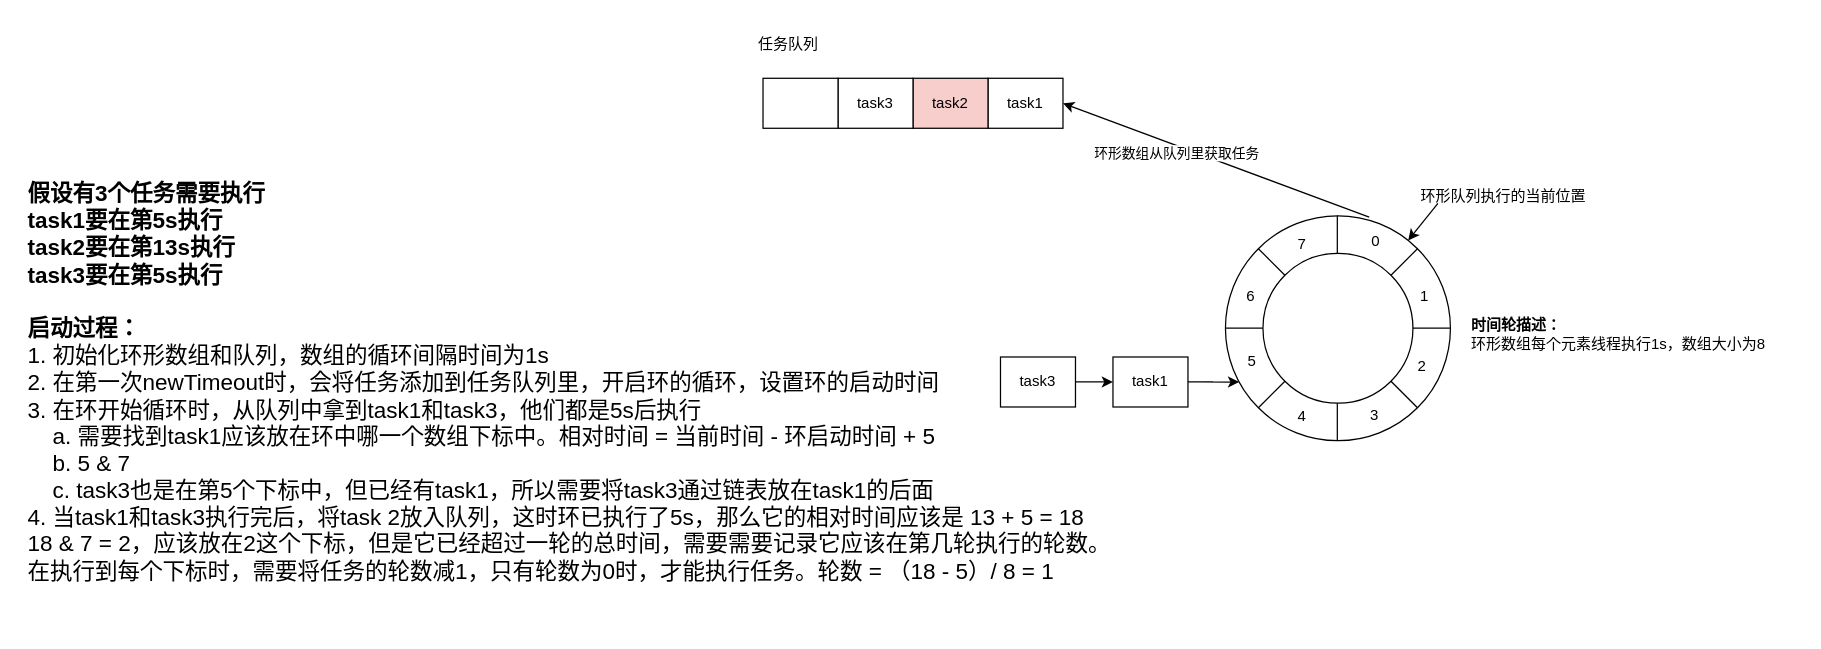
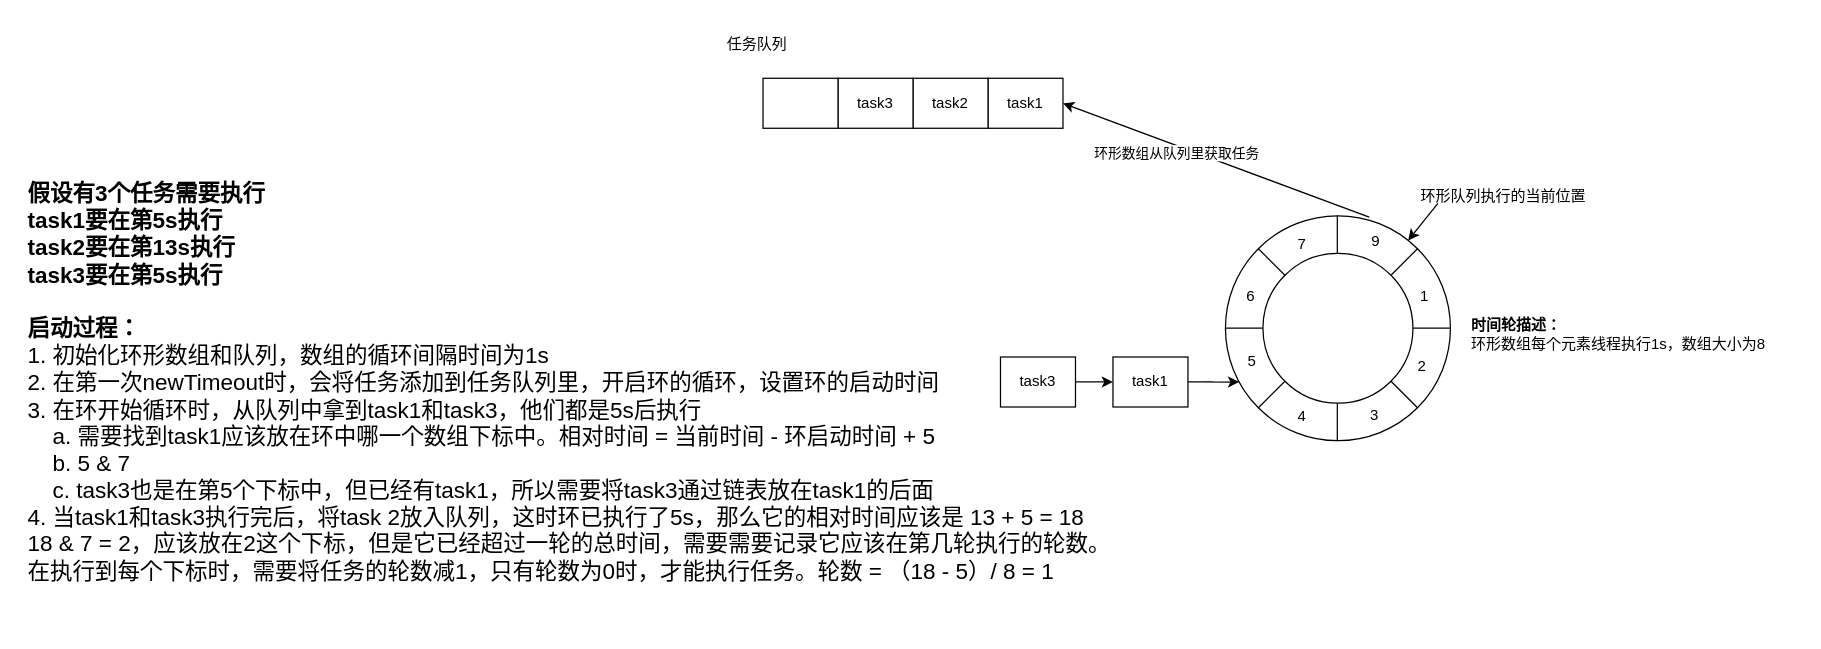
(788, 44) -> (757, 44)
(951, 103) -> (951, 103)
(1376, 242) -> (1376, 242)
